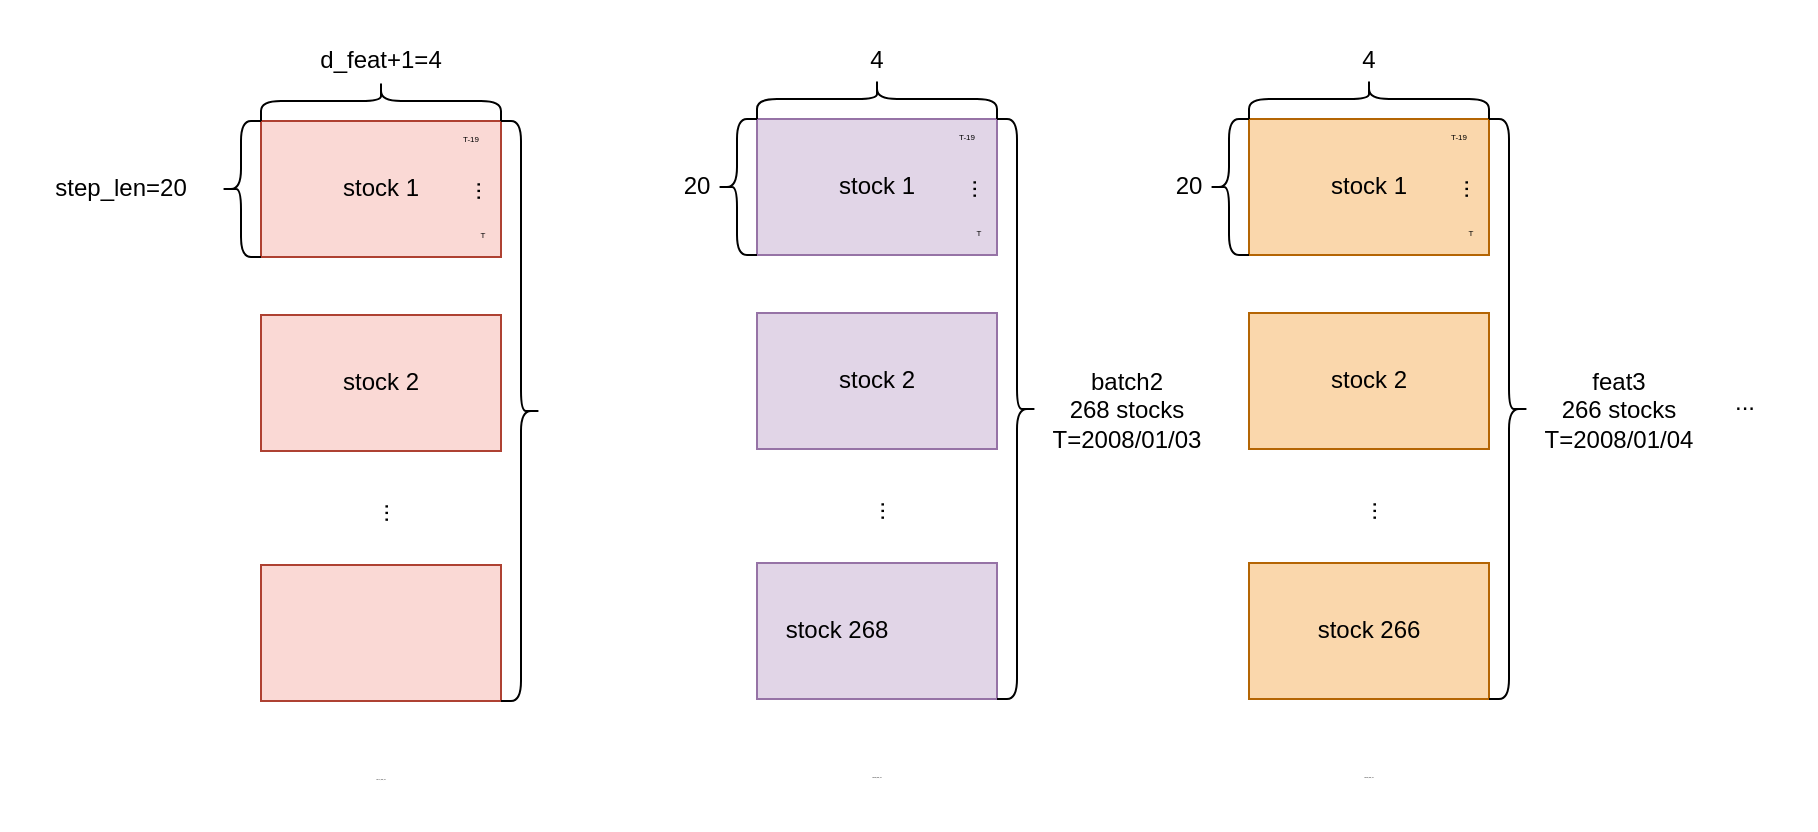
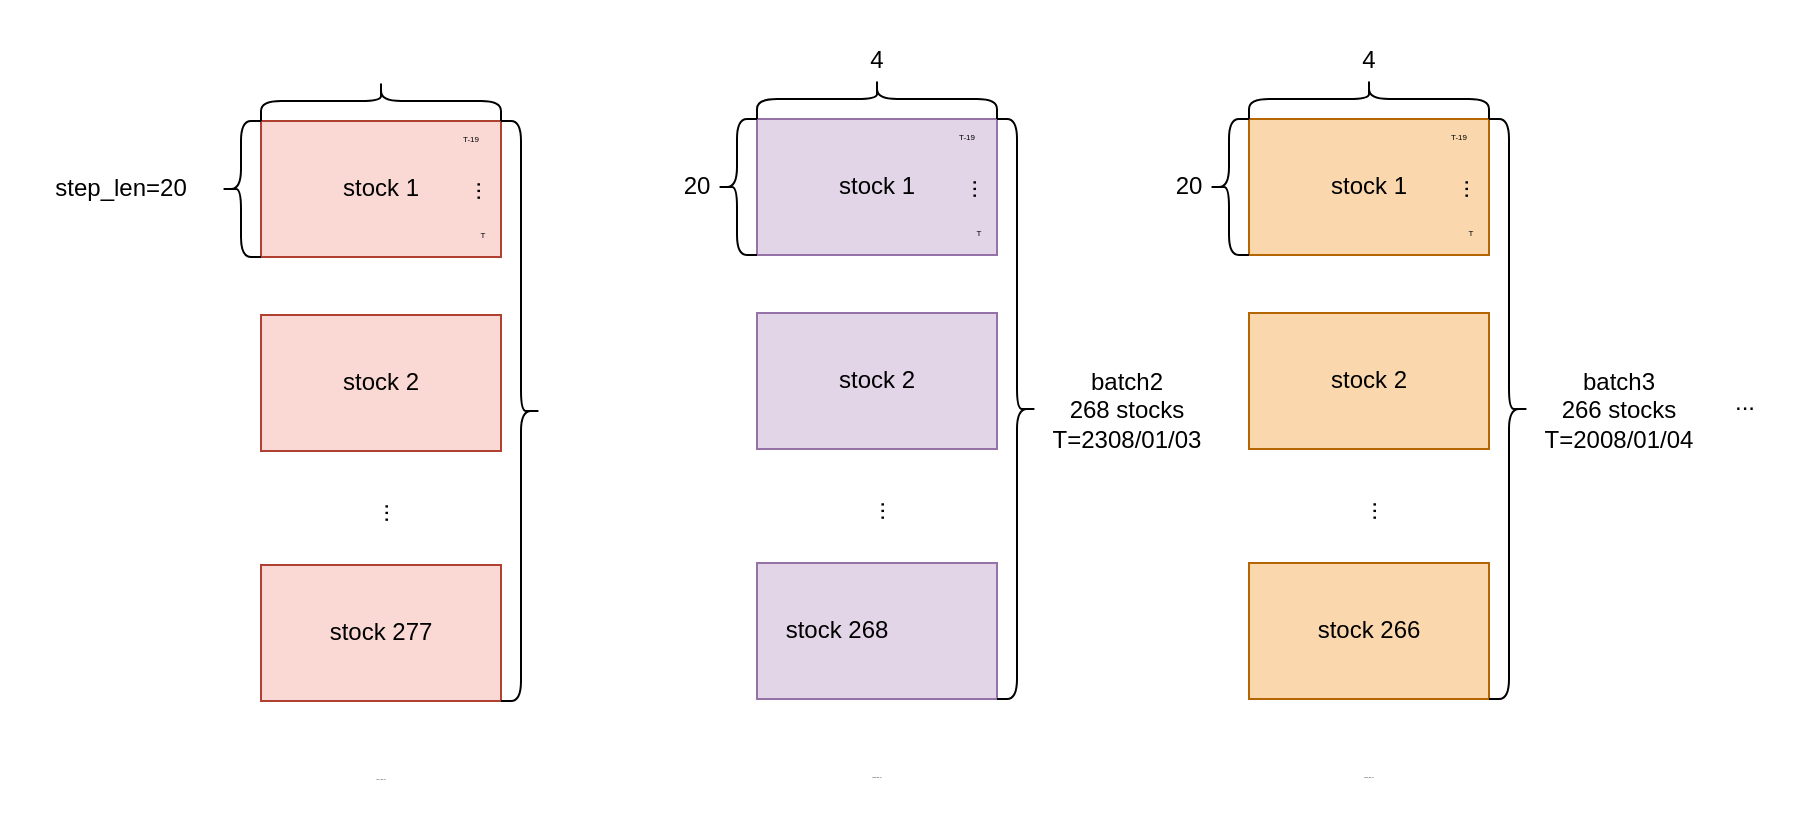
(381, 61) -> none
(1128, 411) -> (1128, 411)
(1620, 411) -> (1620, 411)
none -> (381, 633)
